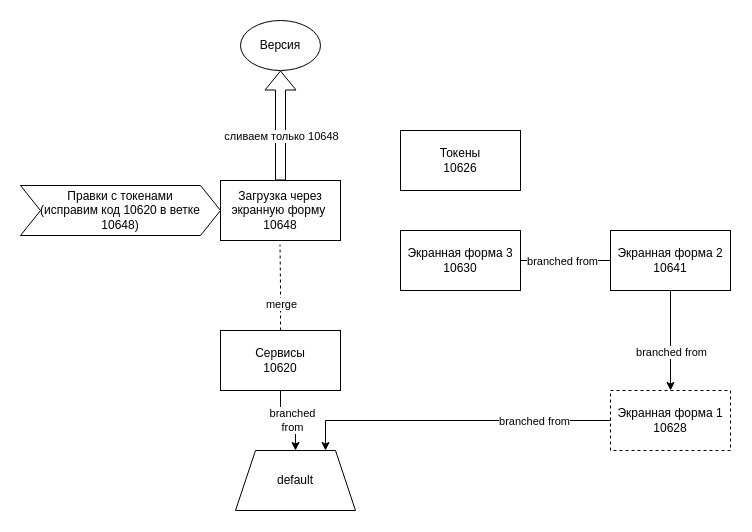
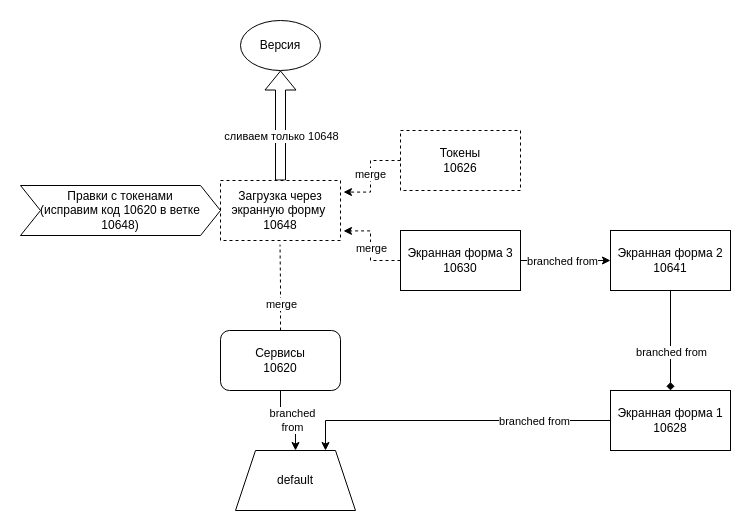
(461, 161) -> (461, 161)
none -> (371, 171)
(281, 211) -> (281, 211)
none -> (371, 251)
(605, 261) -> (602, 261)
(281, 361) -> (281, 361)
(671, 382) -> (671, 382)
(671, 421) -> (671, 421)
